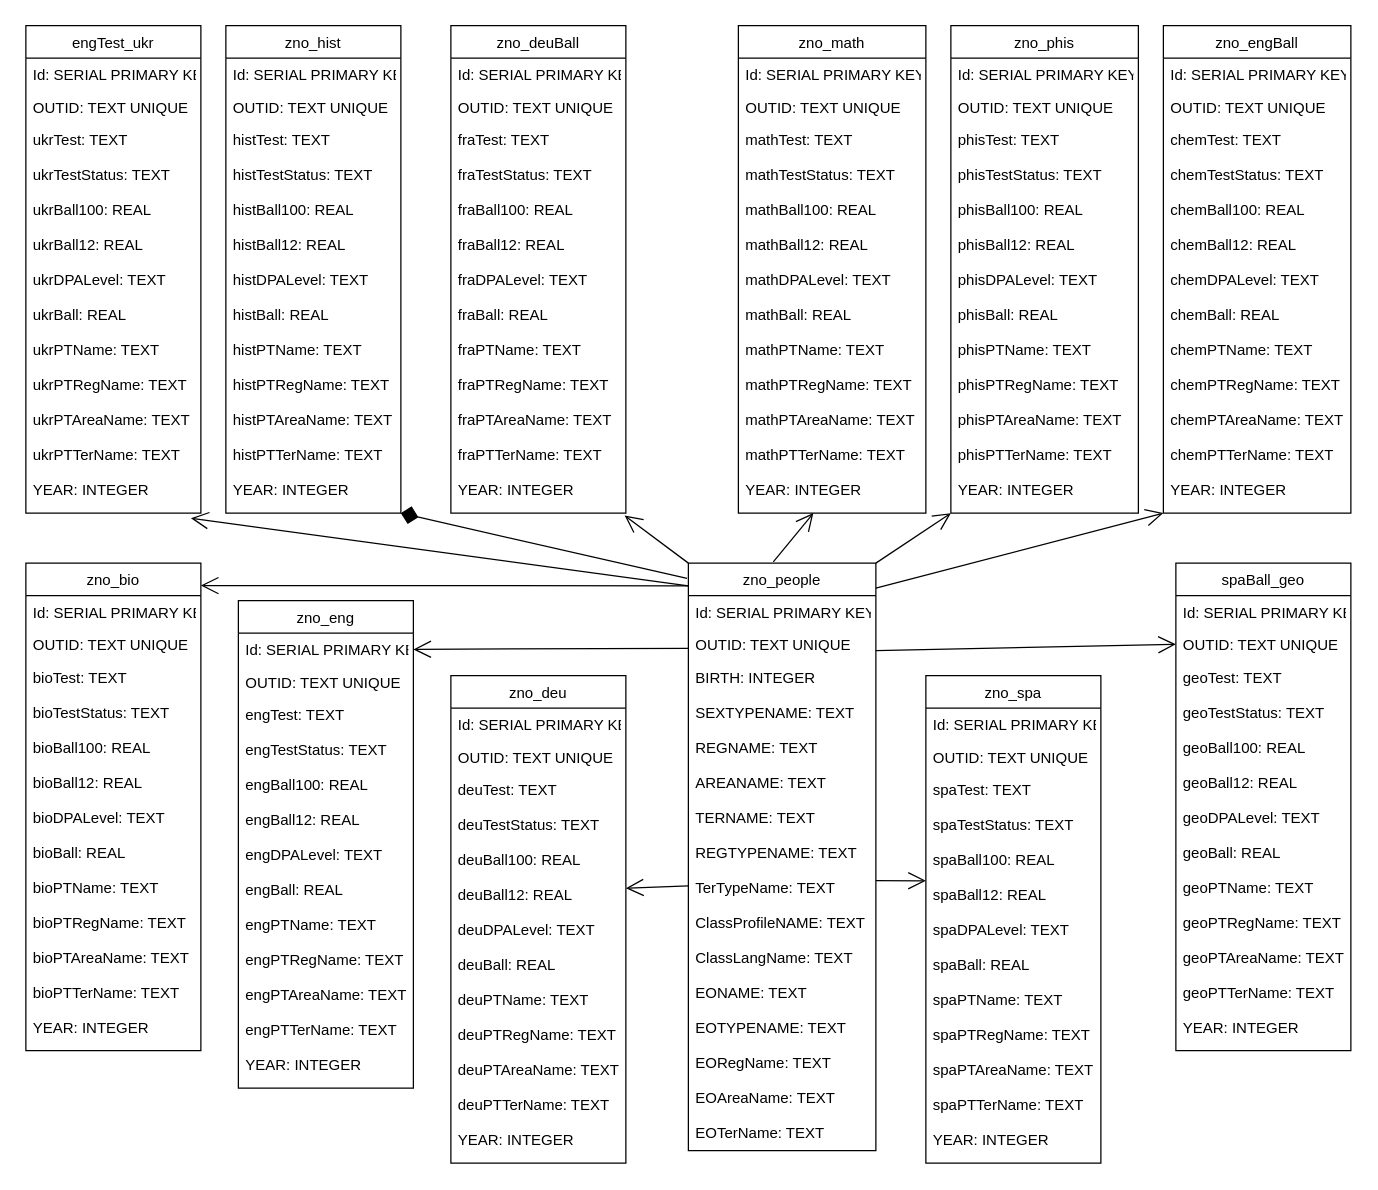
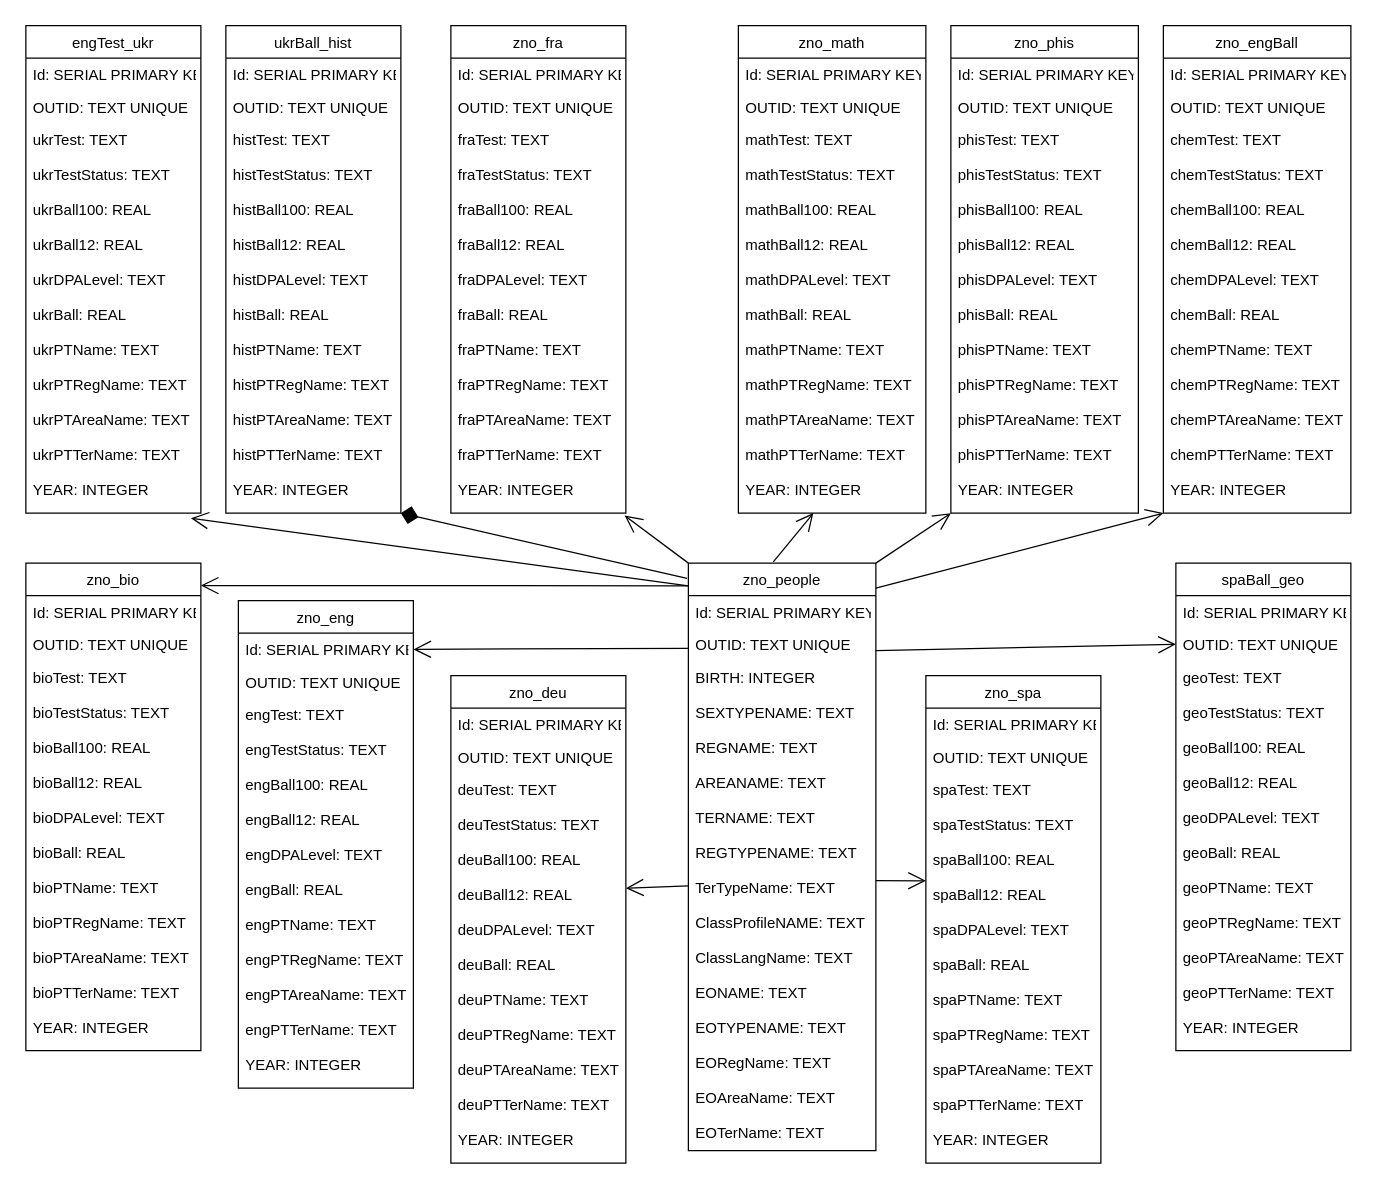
(313, 43) -> (313, 43)
(538, 43) -> (538, 43)
